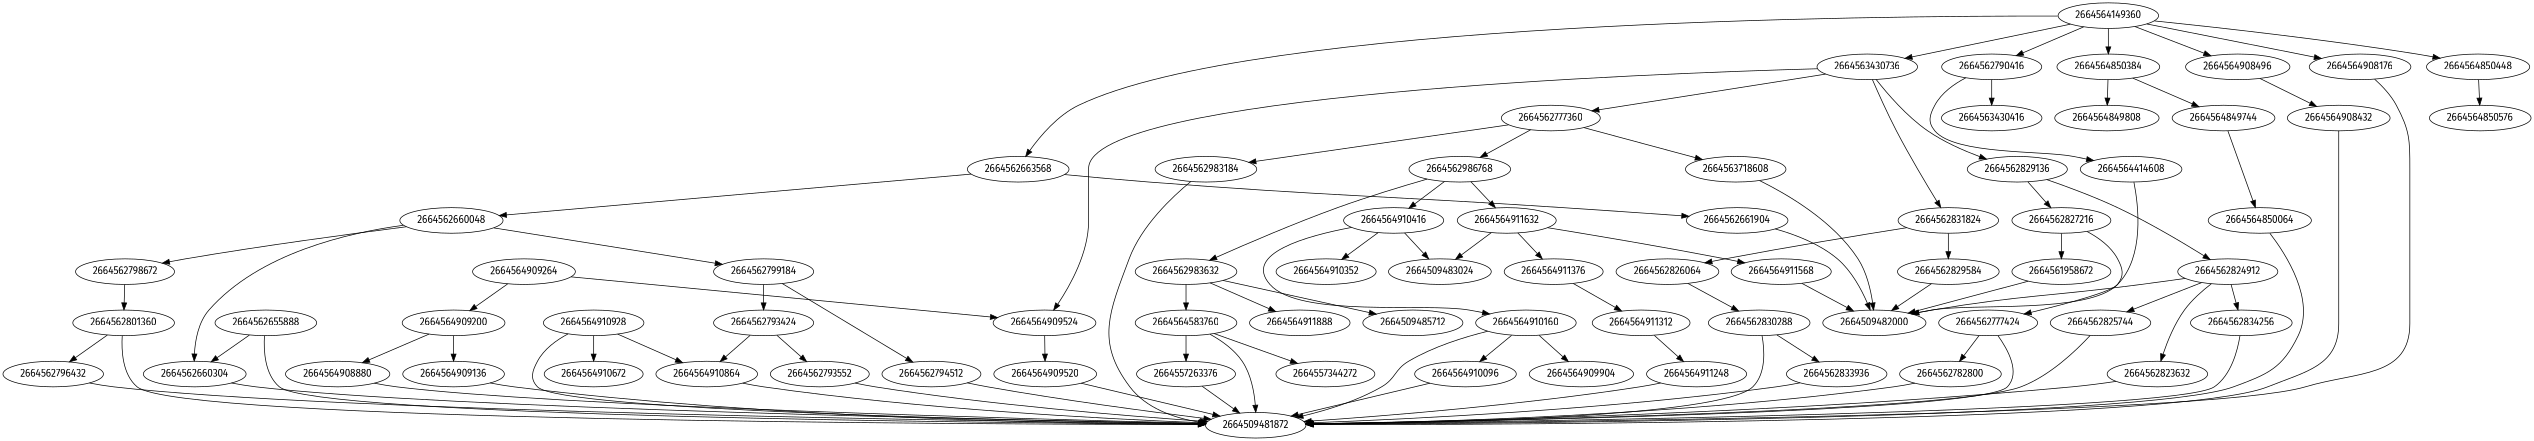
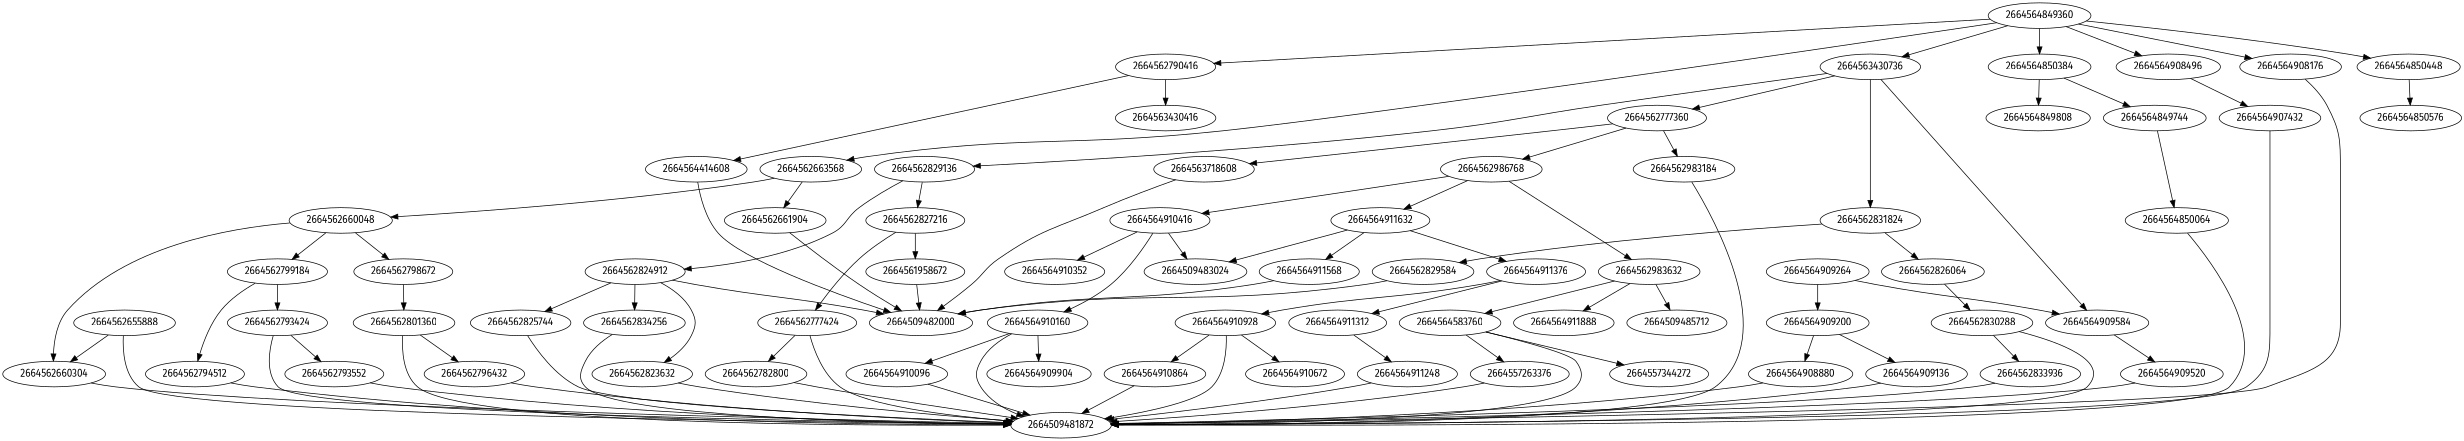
(2108, 16) -> (2040, 16)
(2339, 118) -> (2270, 118)
none -> (1385, 297)
(1044, 323) -> (2097, 323)
(738, 346) -> (613, 415)
